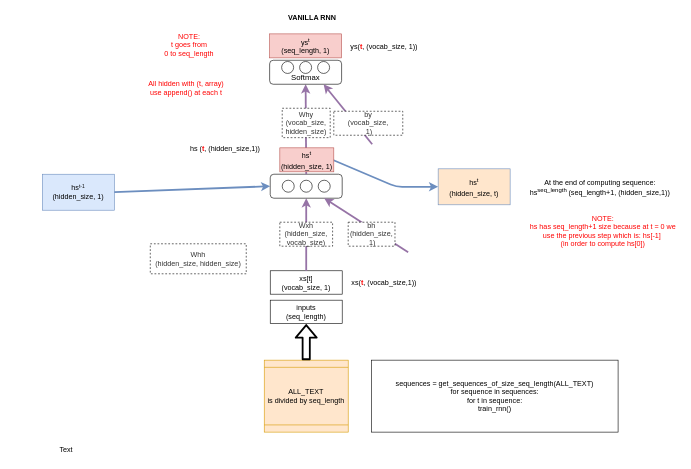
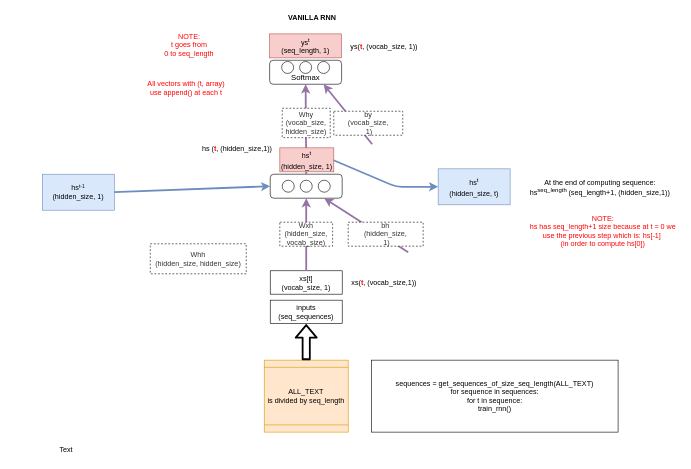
(186, 89) -> (186, 89)
(225, 149) -> (237, 149)
(474, 187) -> (474, 187)
(372, 234) -> (386, 234)
(306, 312) -> (306, 312)
